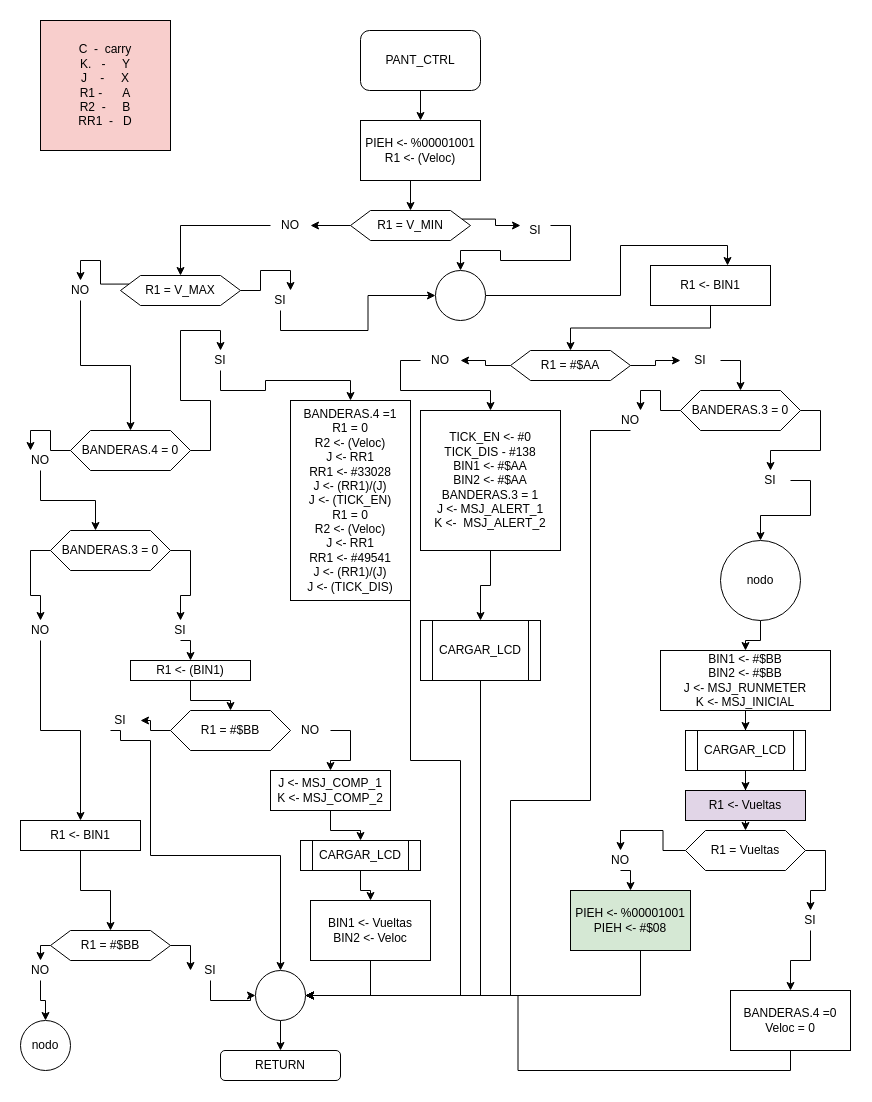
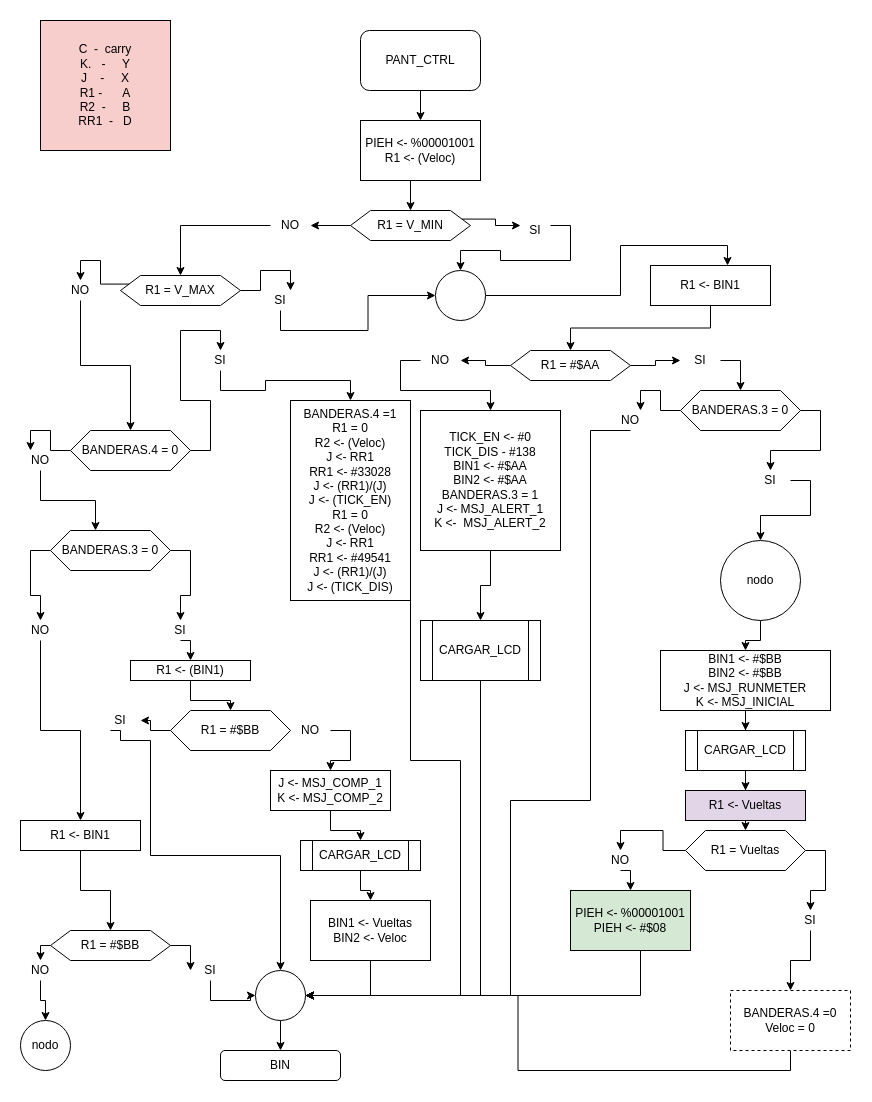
(791, 1021) -> (791, 1021)
(281, 1066) -> (281, 1066)
